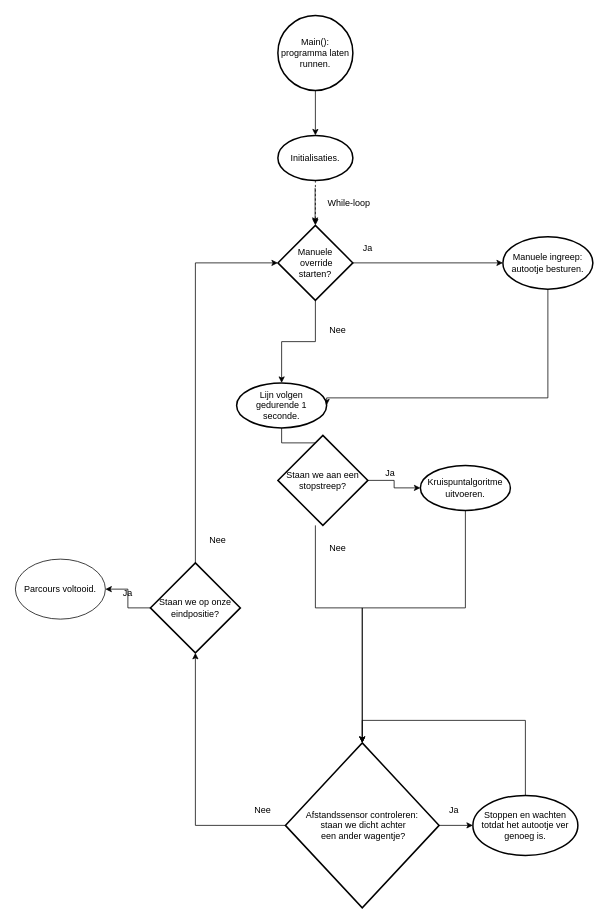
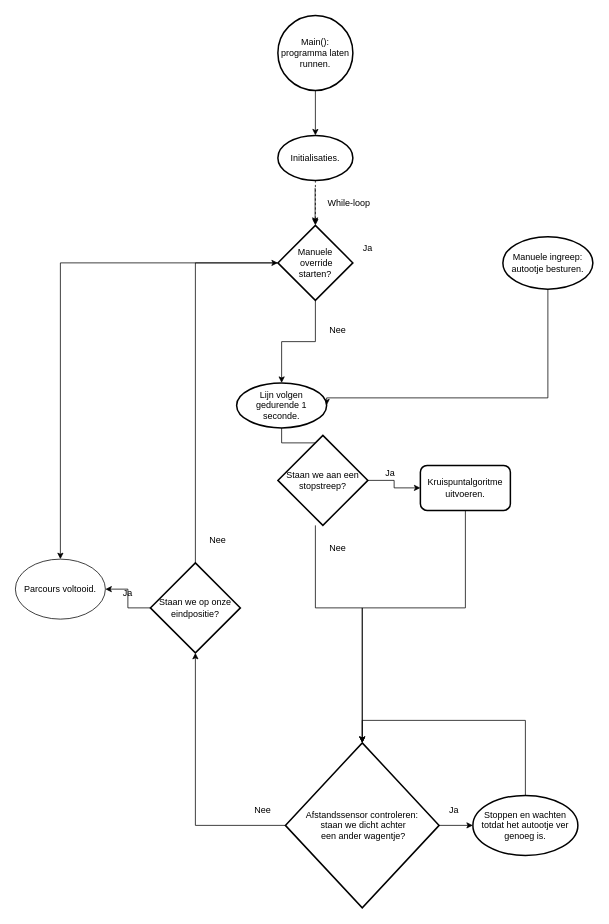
(496, 263) -> (60, 407)
(465, 488) -> (465, 488)
